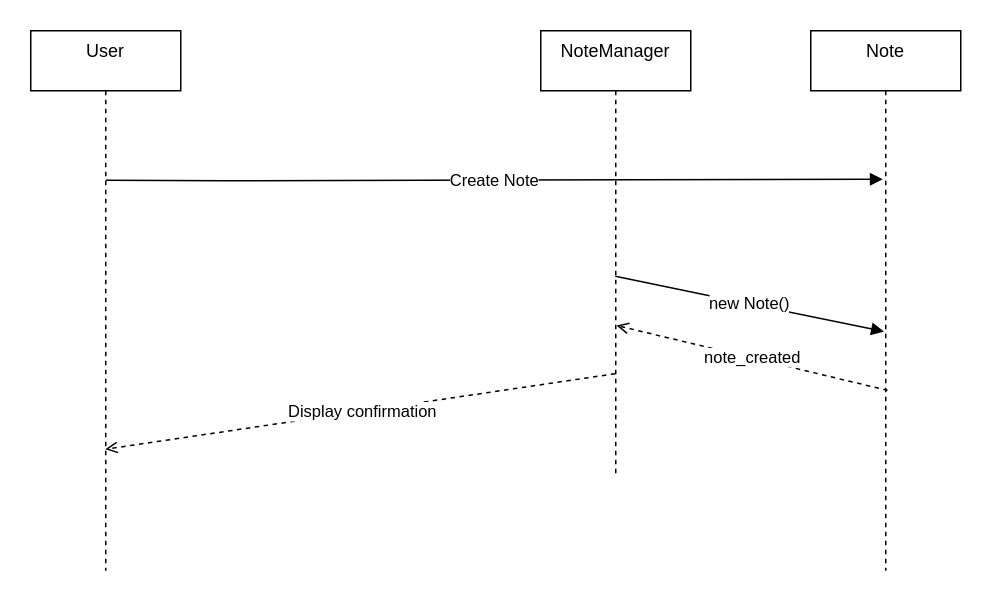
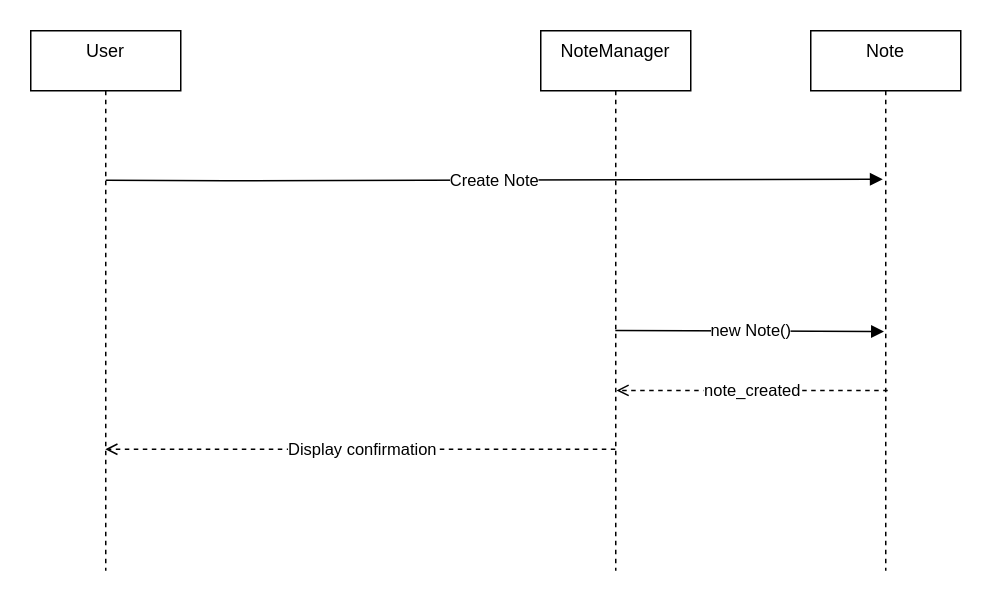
(616, 252) -> (616, 301)
